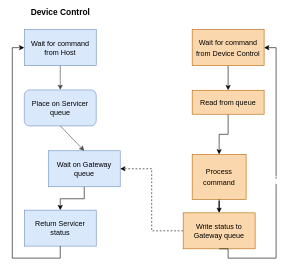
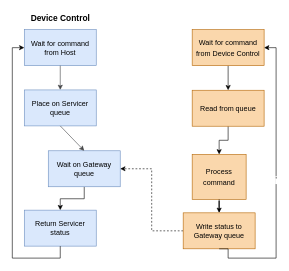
(60, 12) -> (60, 18)
(228, 102) -> (228, 108)
(60, 108) -> (60, 108)
